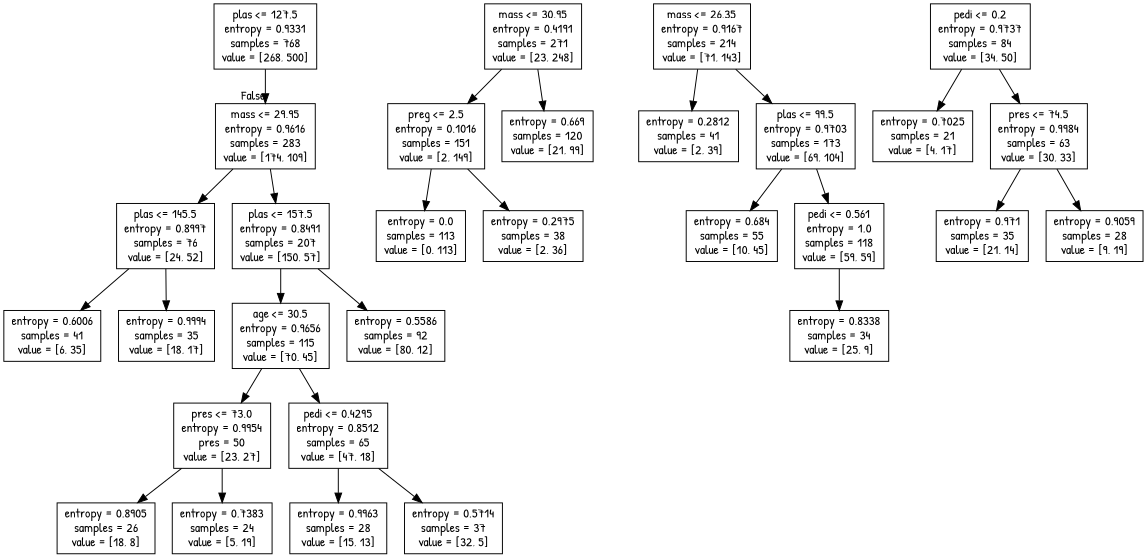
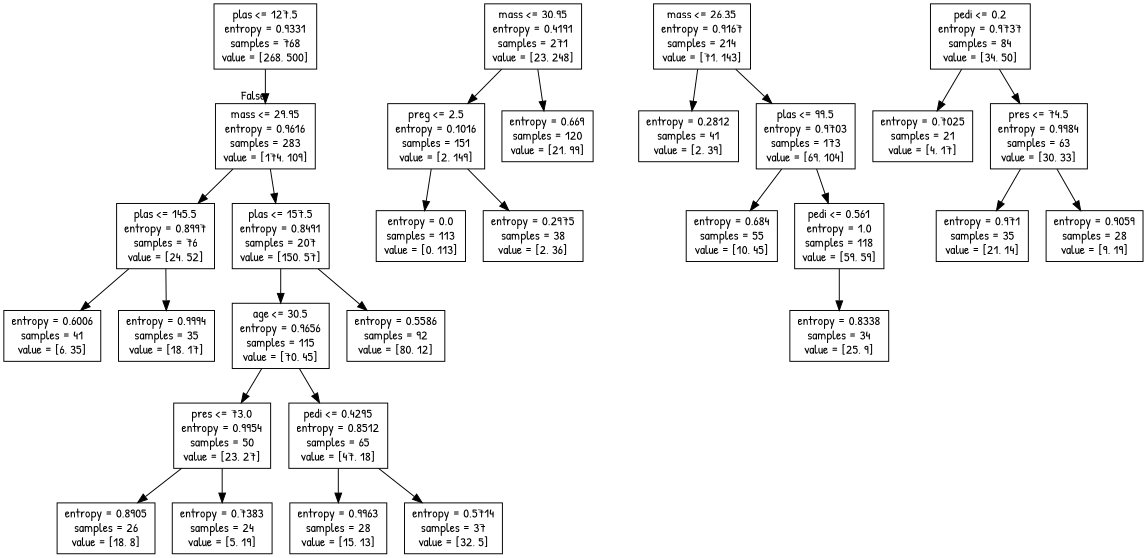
(222, 436) -> (222, 436)
